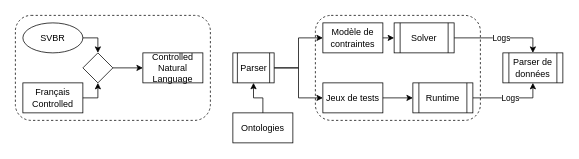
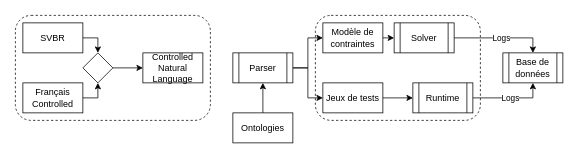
(53, 38) -> (53, 38)
(254, 68) -> (263, 68)
(533, 68) -> (533, 68)
